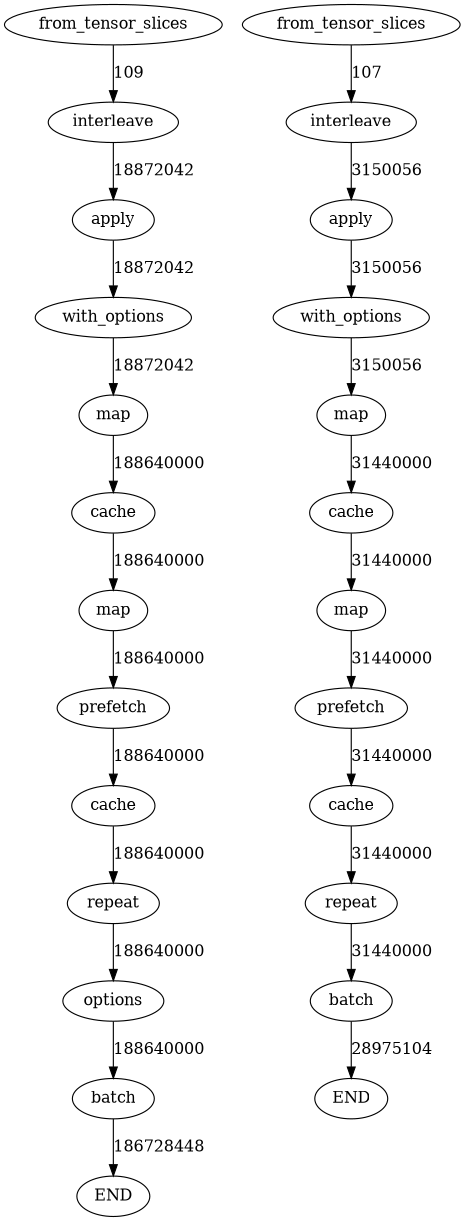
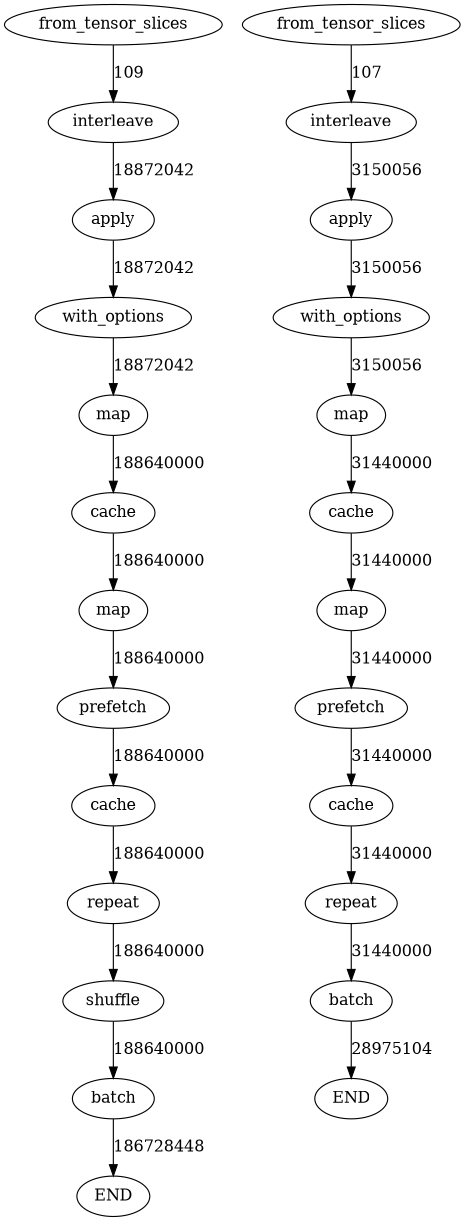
(113, 1001) -> (113, 1001)
